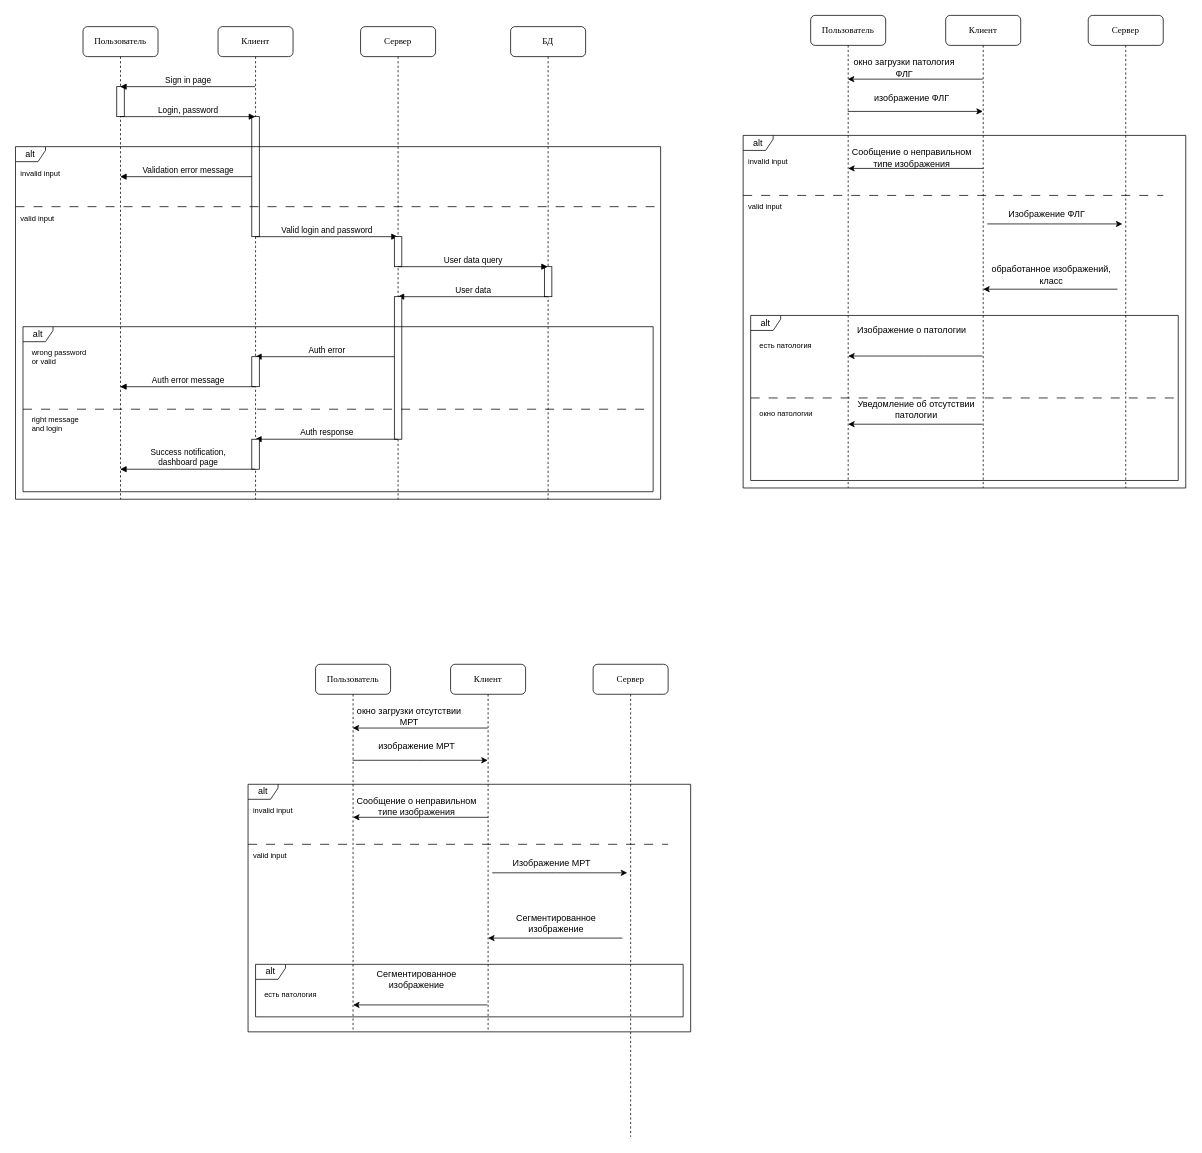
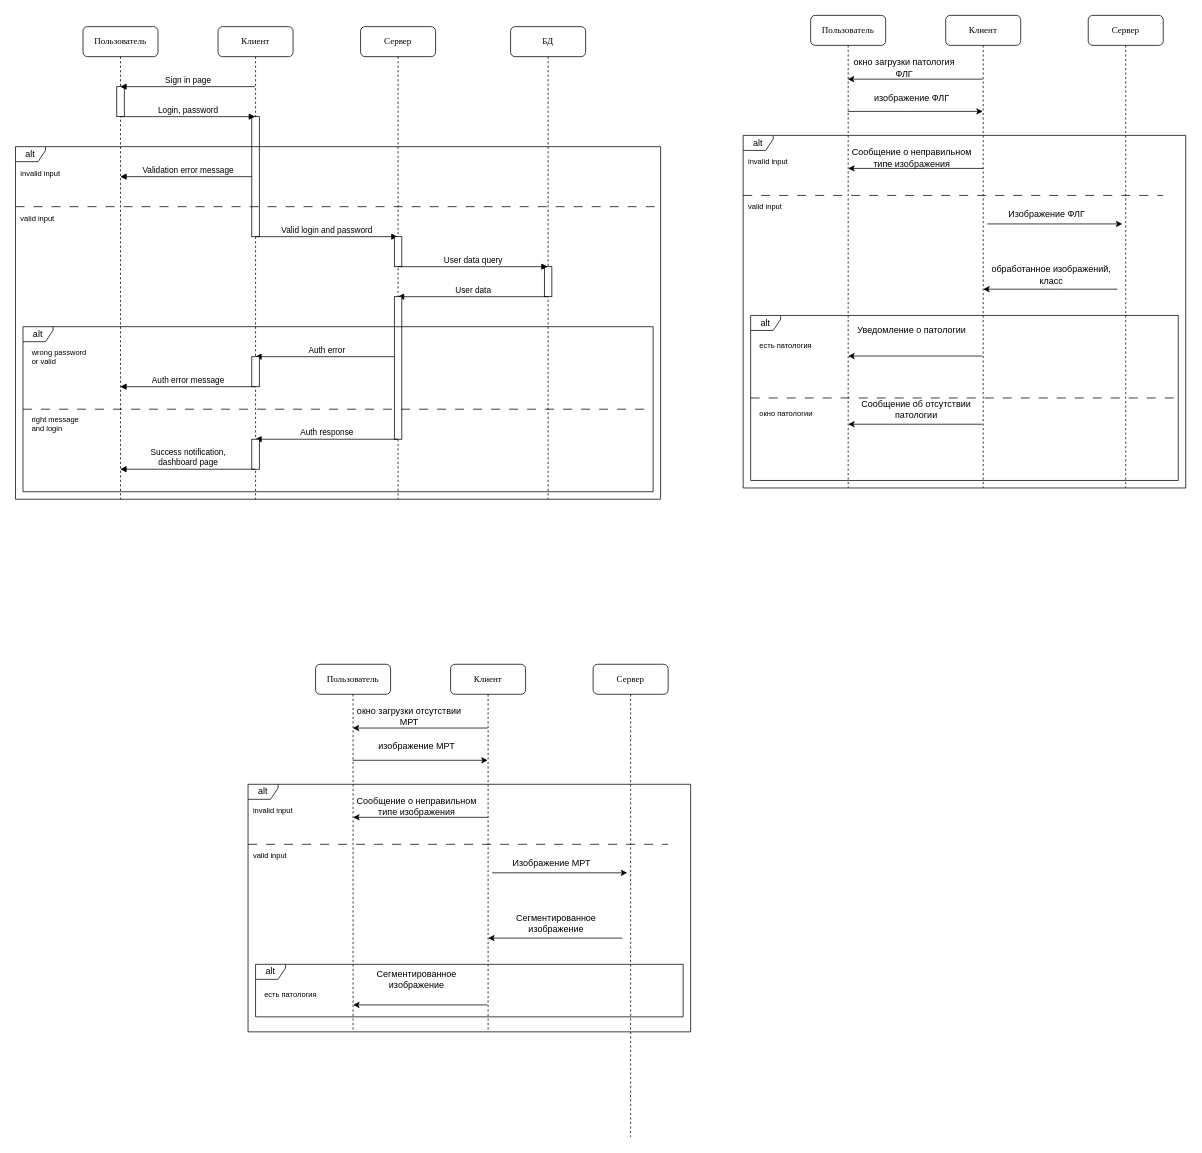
(912, 330) -> (912, 330)
(916, 409) -> (916, 409)
